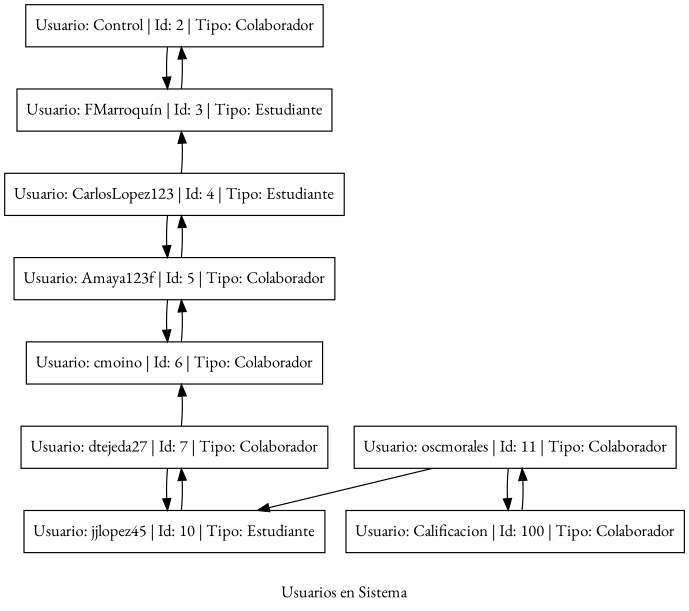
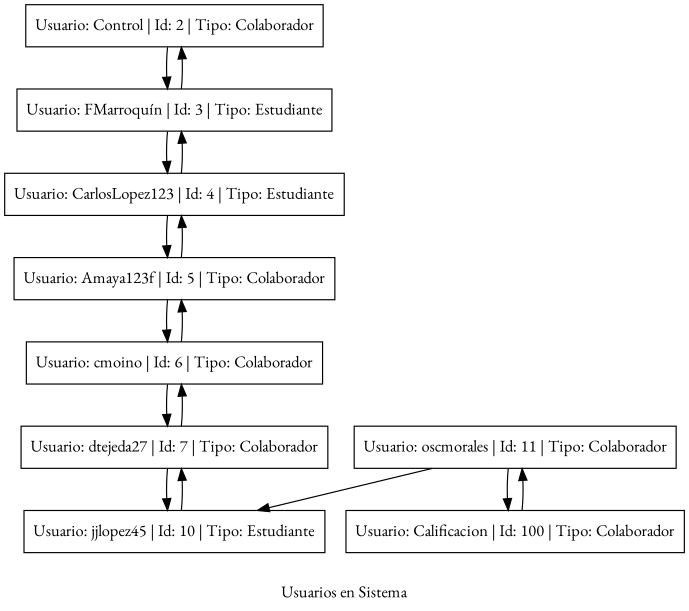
none -> (167, 146)
none -> (167, 399)
